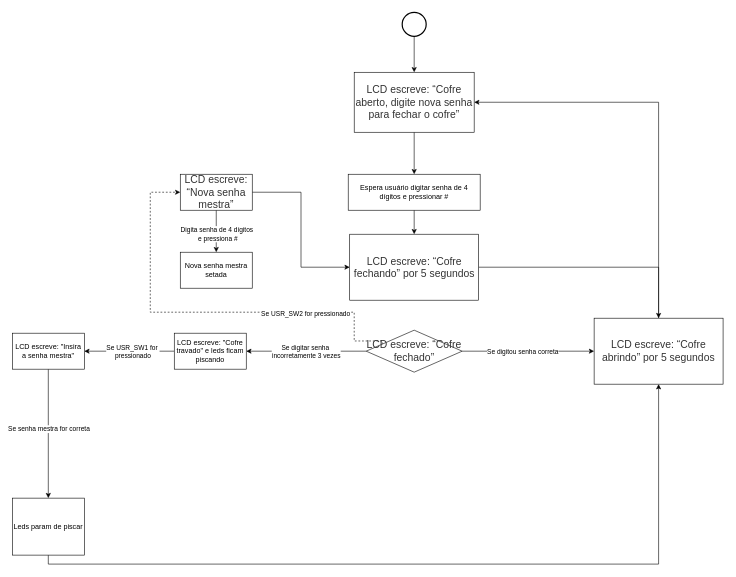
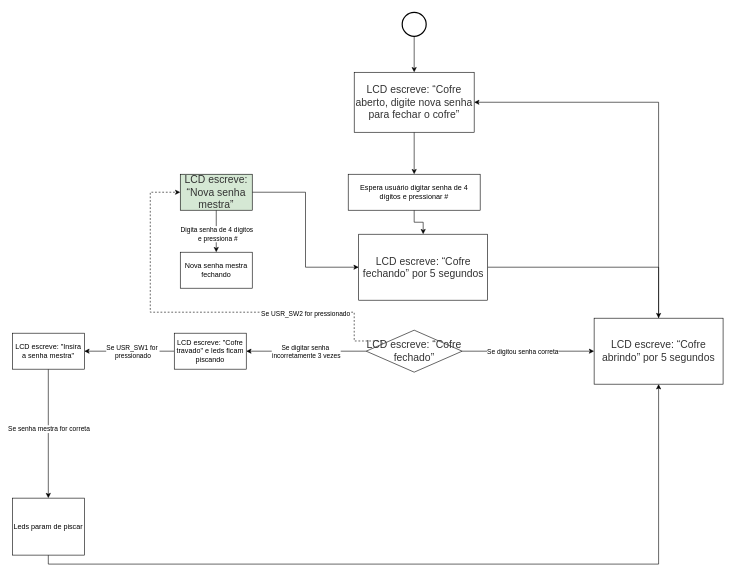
(216, 192) -> (216, 192)
(414, 267) -> (423, 267)
(216, 270) -> (216, 270)
